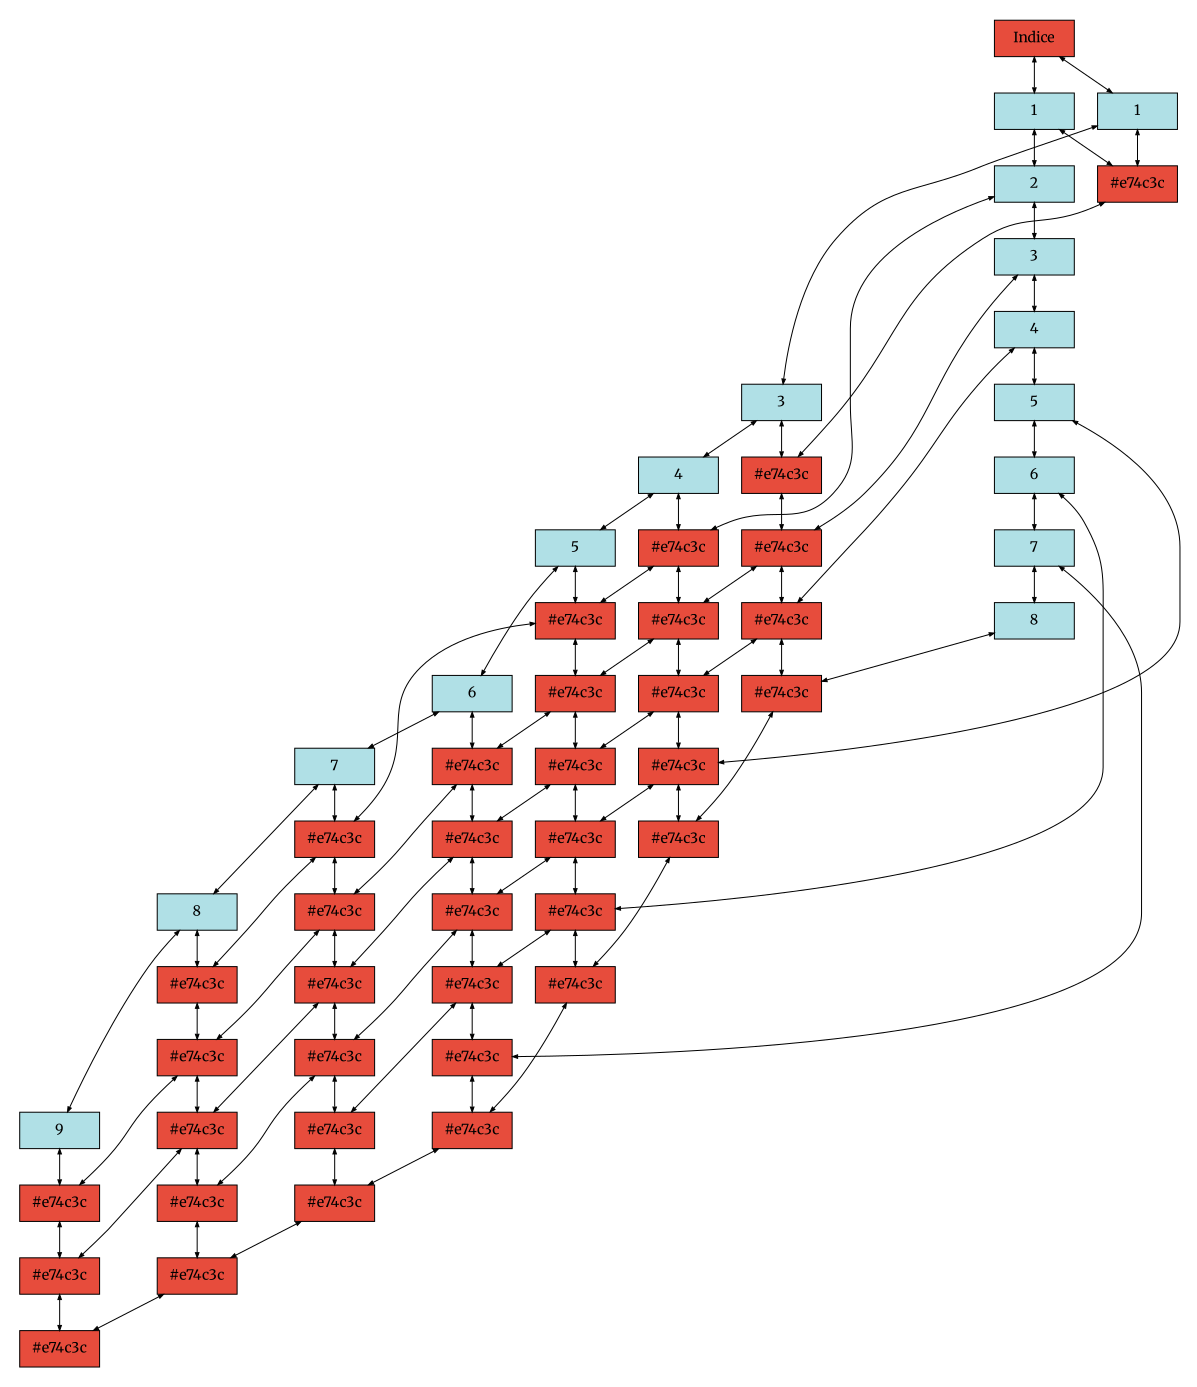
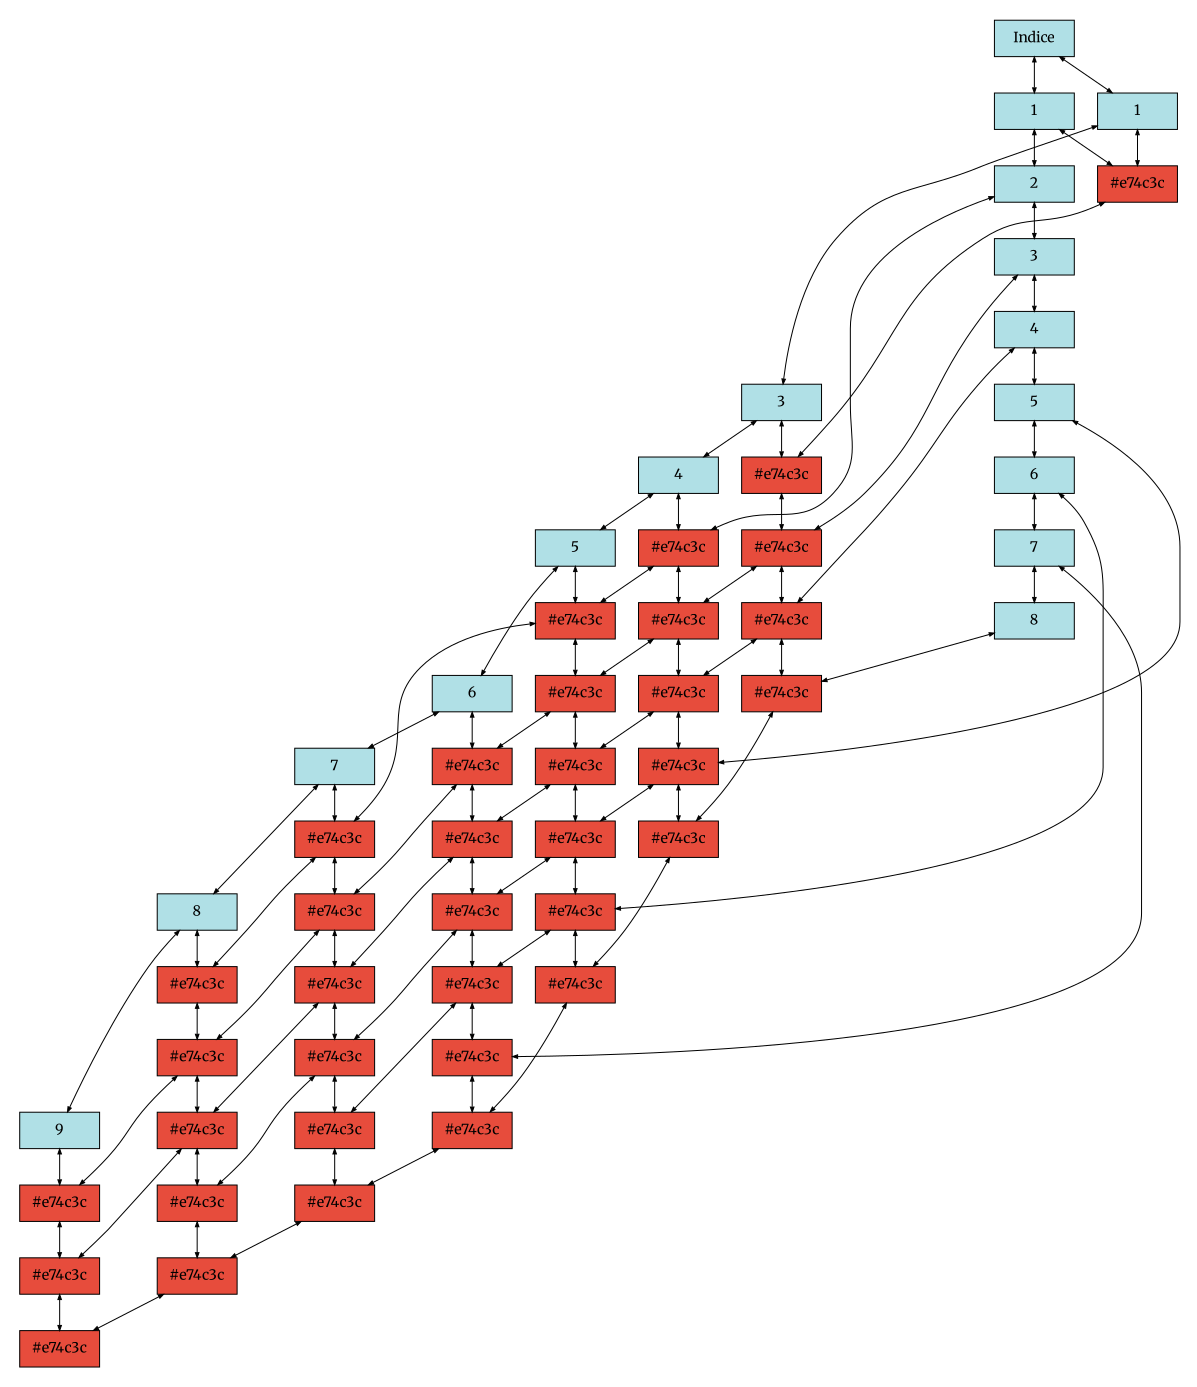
(1034, 38) -> (1034, 38)
